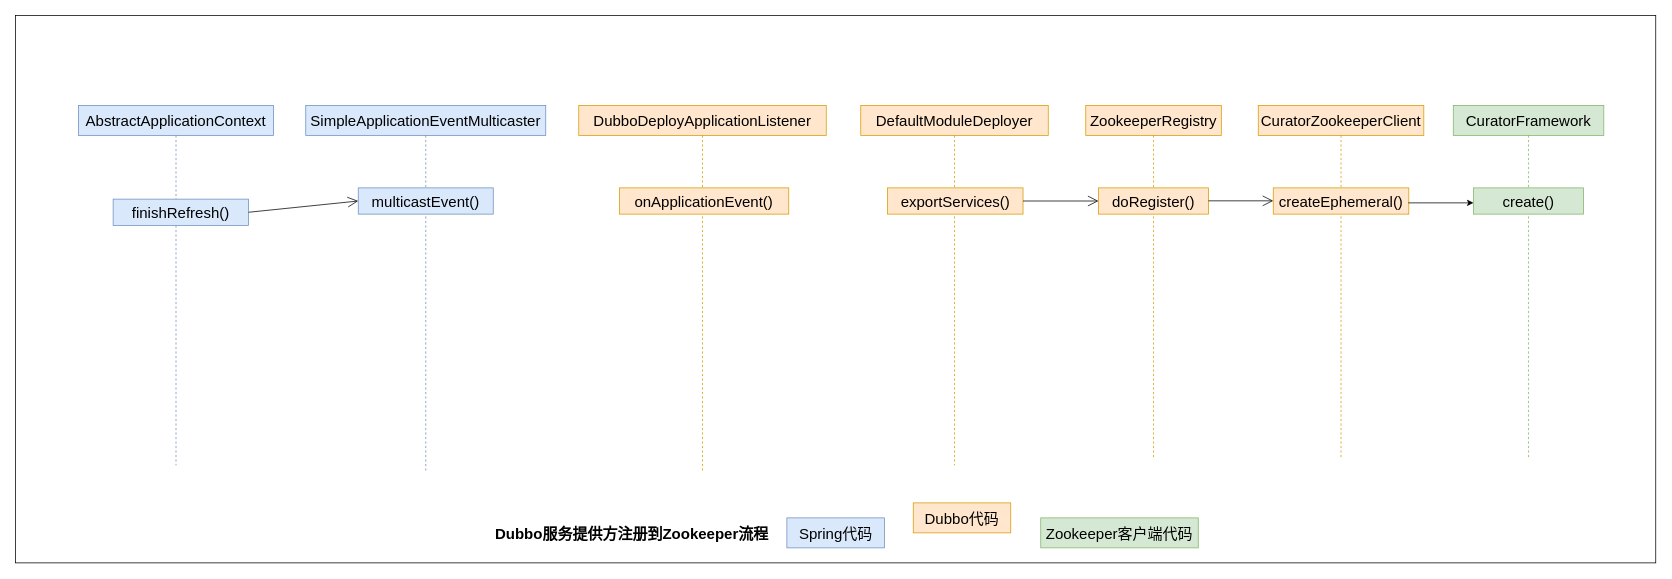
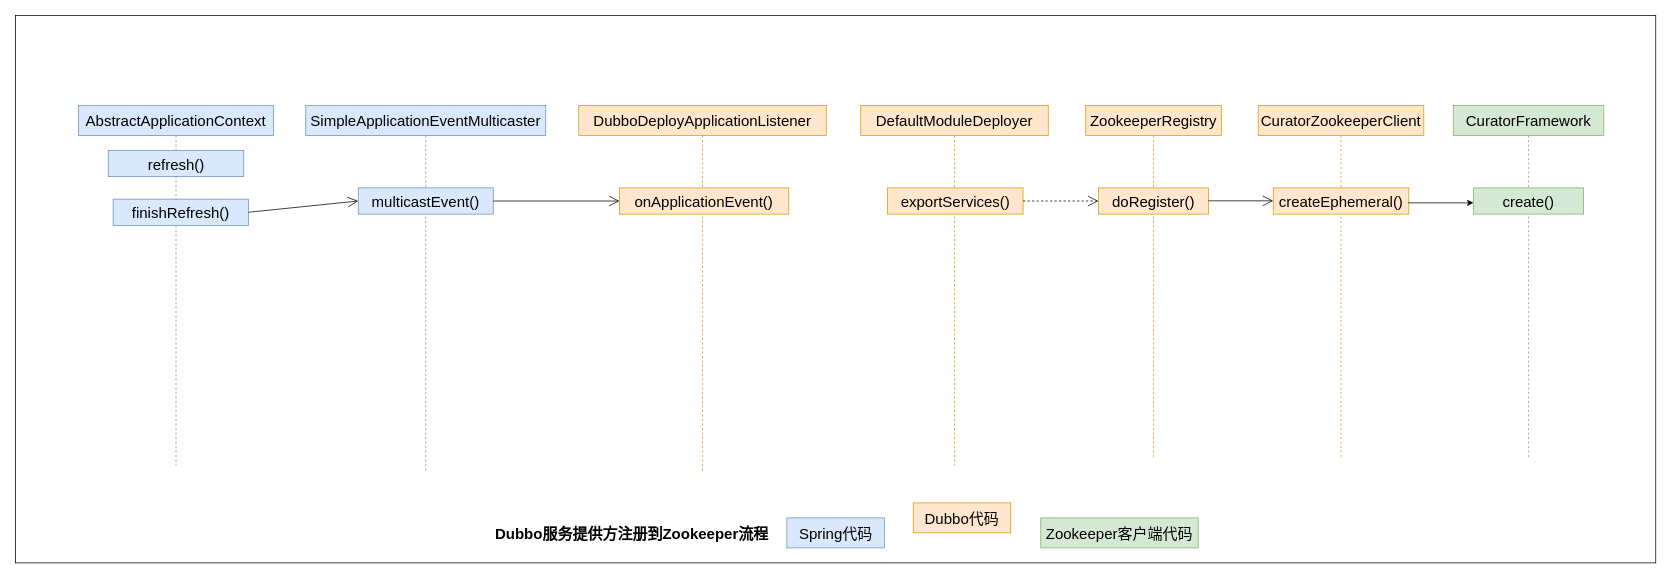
none -> (176, 164)
none -> (614, 201)
(1059, 201) -> (1059, 201)
